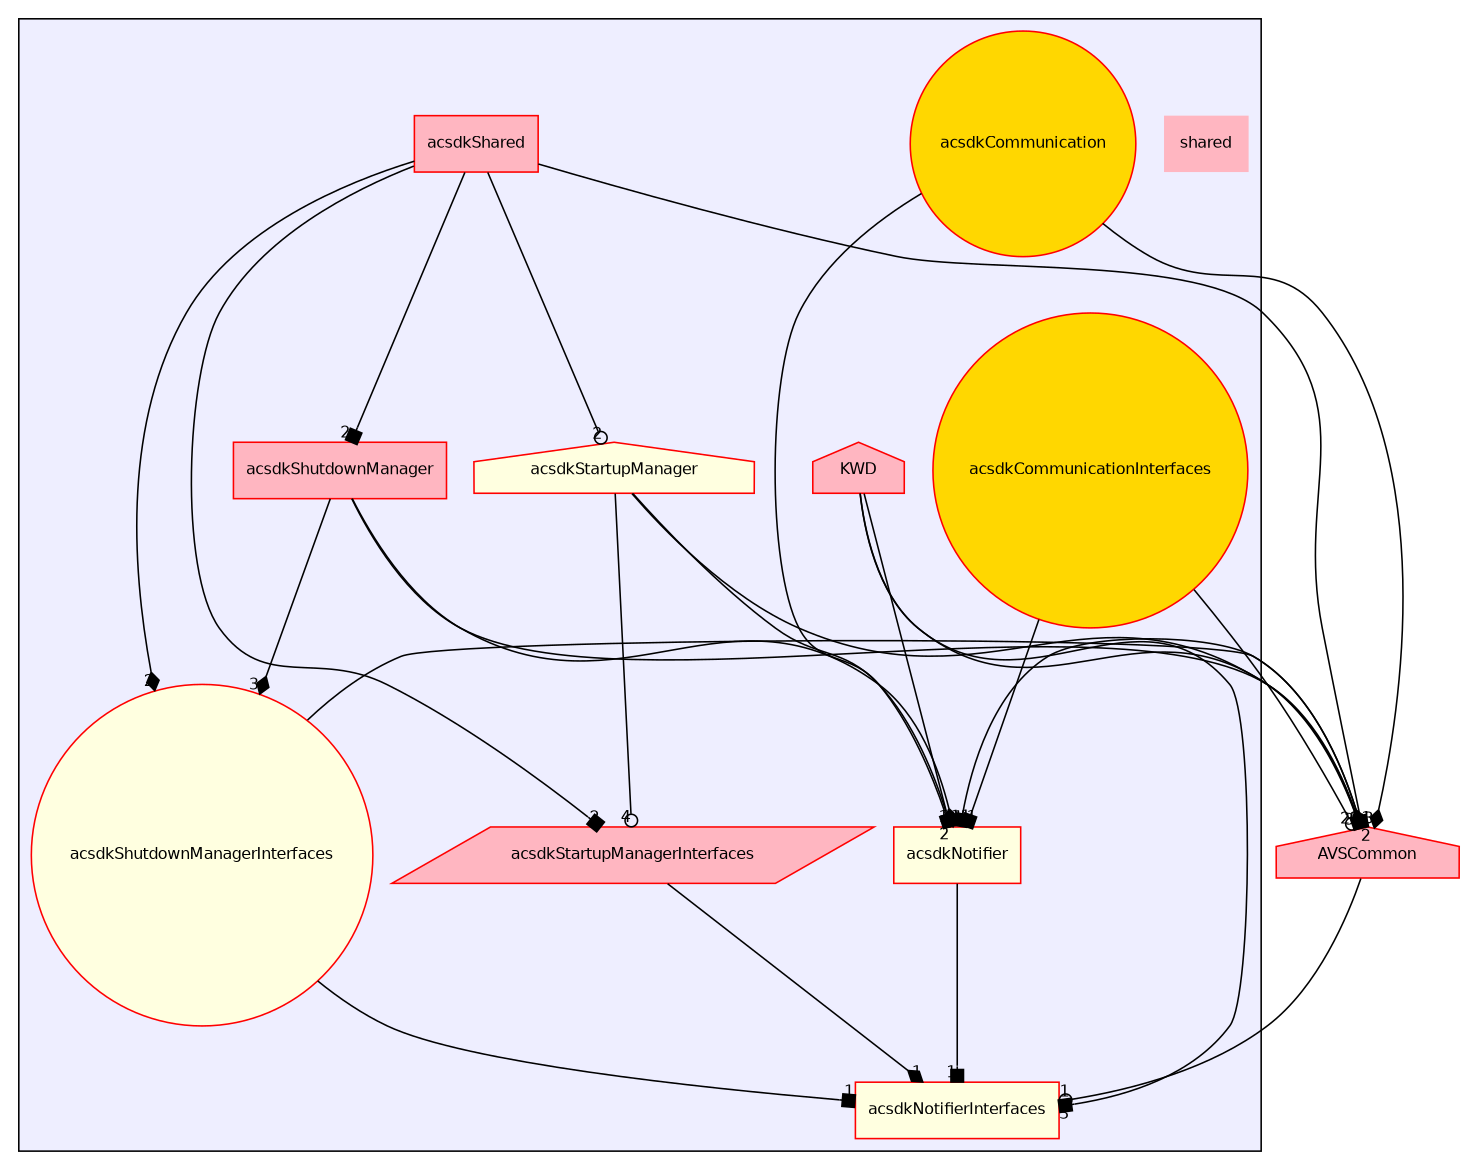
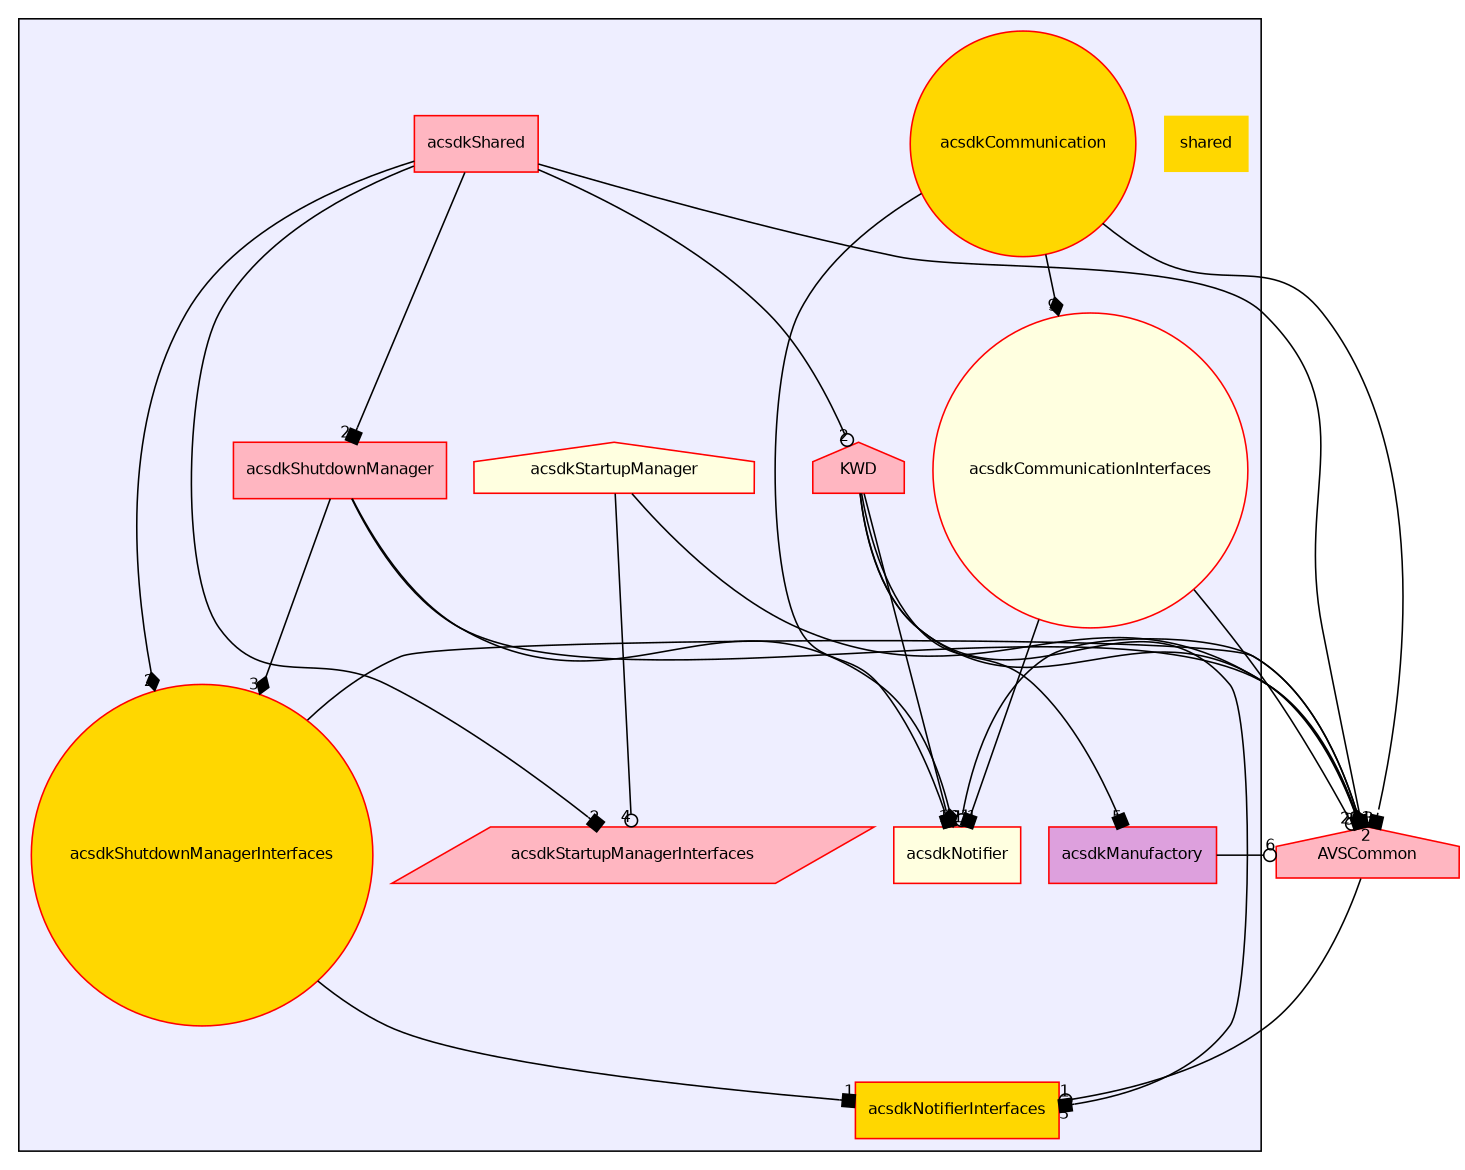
(1206, 144) -> (1206, 144)
none -> (1051, 278)
(543, 302) -> (719, 271)
(1382, 433) -> (1382, 433)
(1090, 470) -> (1090, 470)
(776, 628) -> none
(1162, 639) -> (1162, 639)
(202, 855) -> (202, 855)
none -> (1133, 855)
(957, 975) -> none
(788, 977) -> none
(957, 1110) -> (957, 1110)
